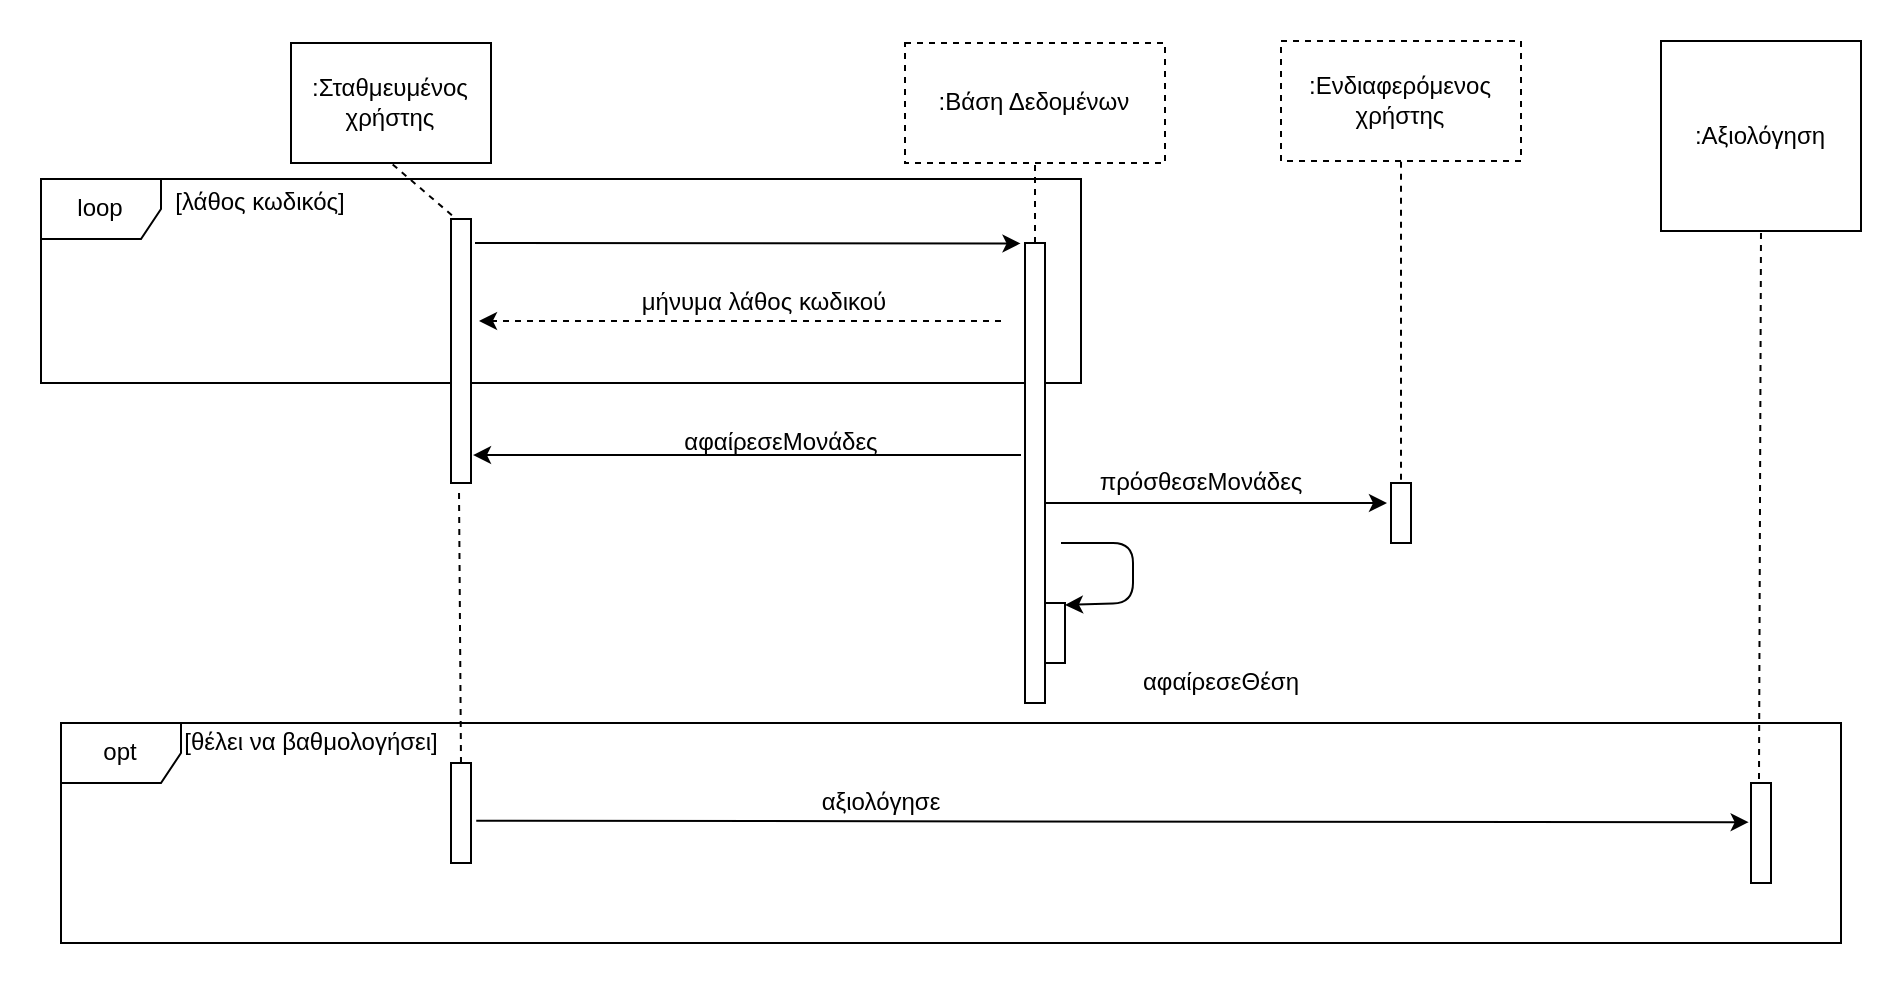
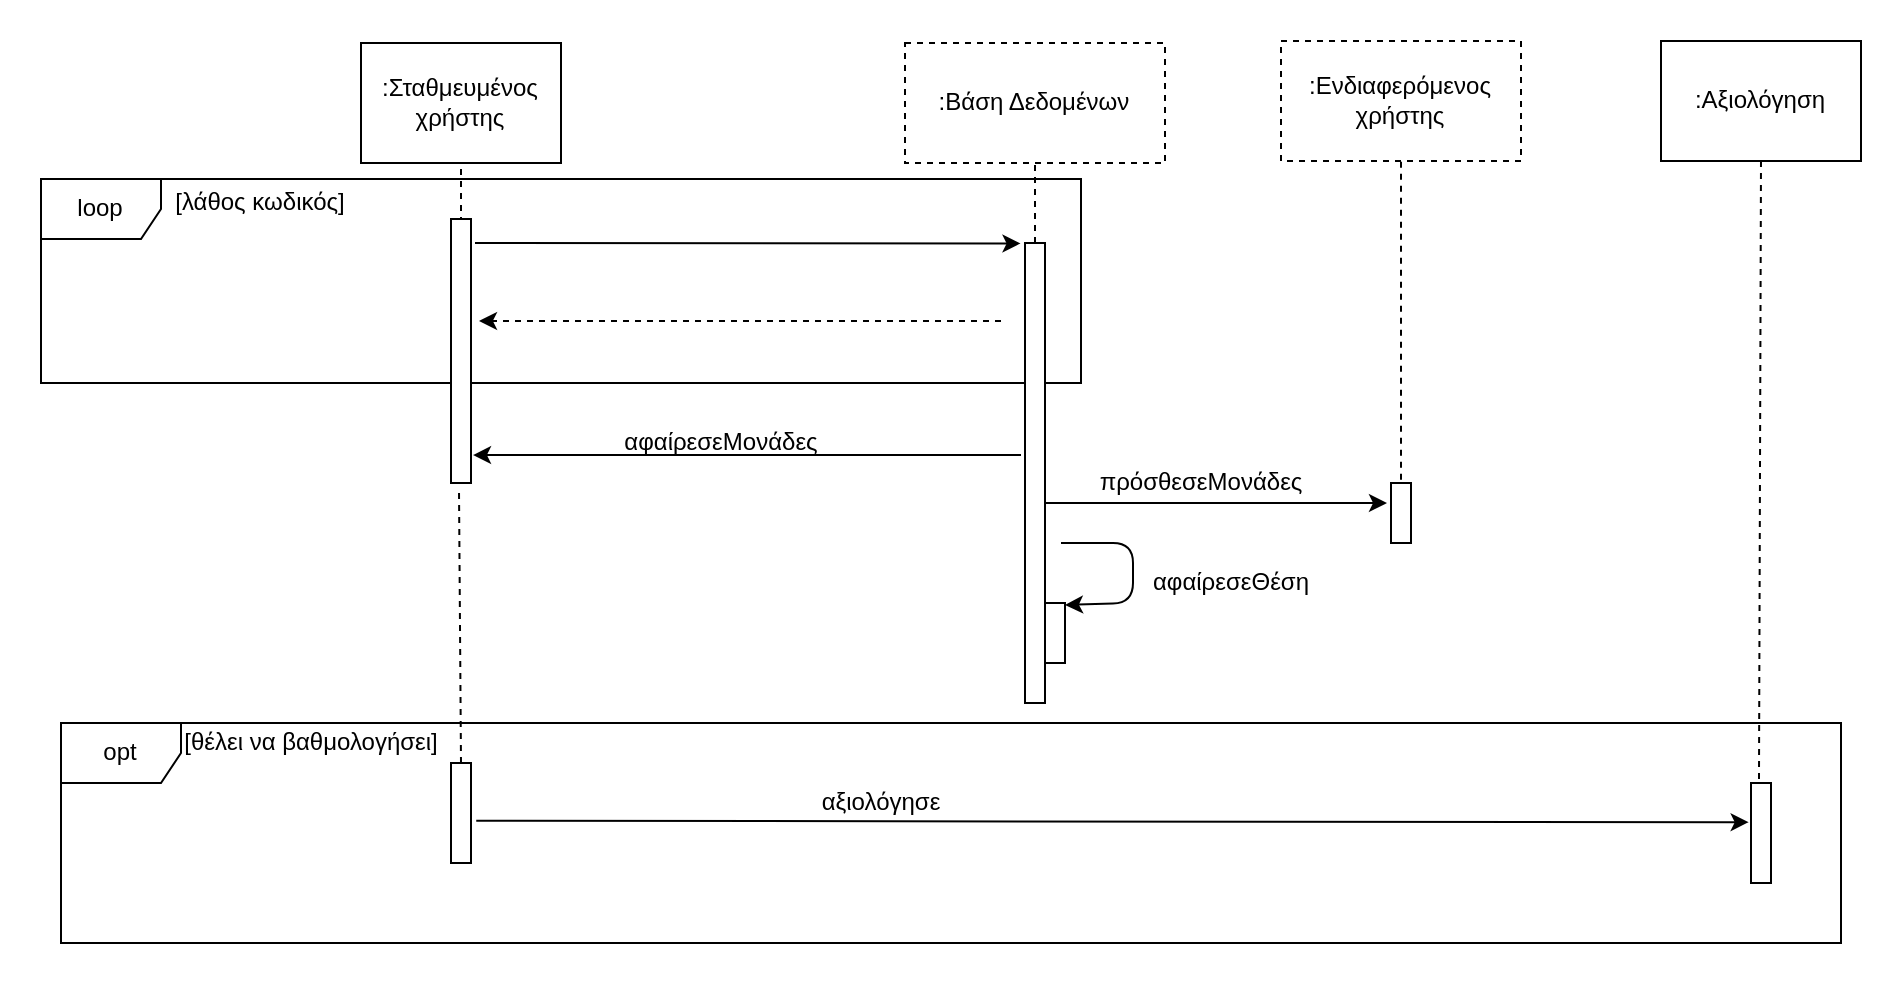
(391, 103) -> (461, 103)
(1761, 136) -> (1761, 101)
(765, 303) -> none
(781, 443) -> (721, 443)
(1221, 683) -> (1231, 583)
